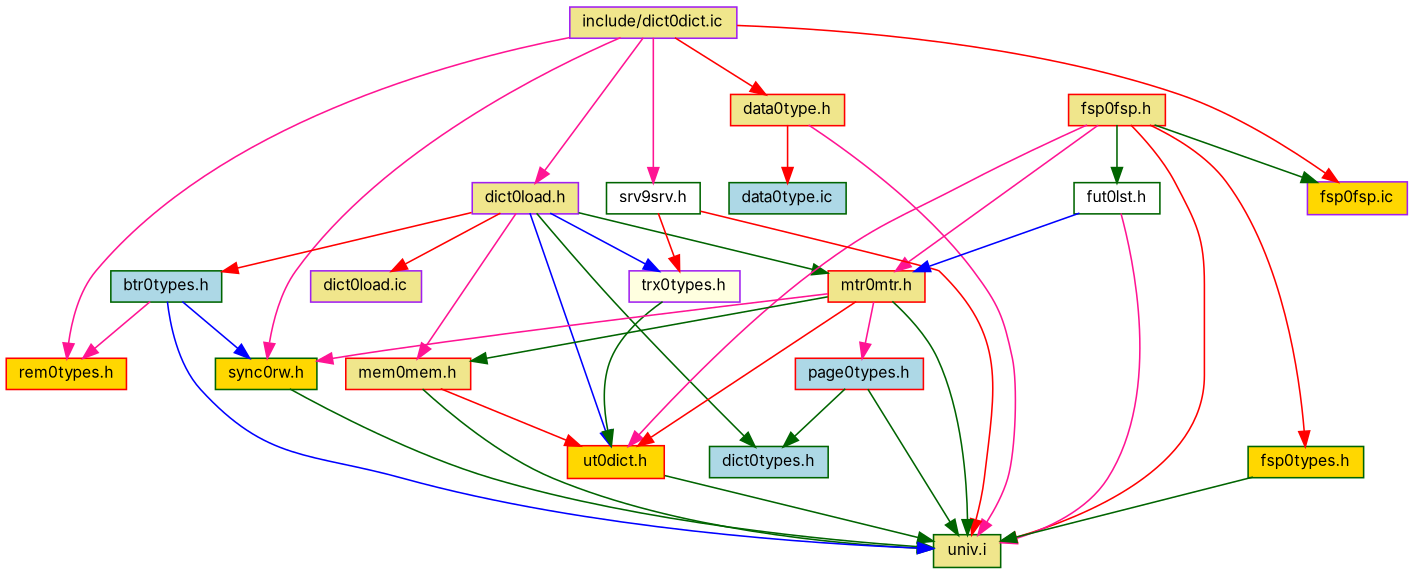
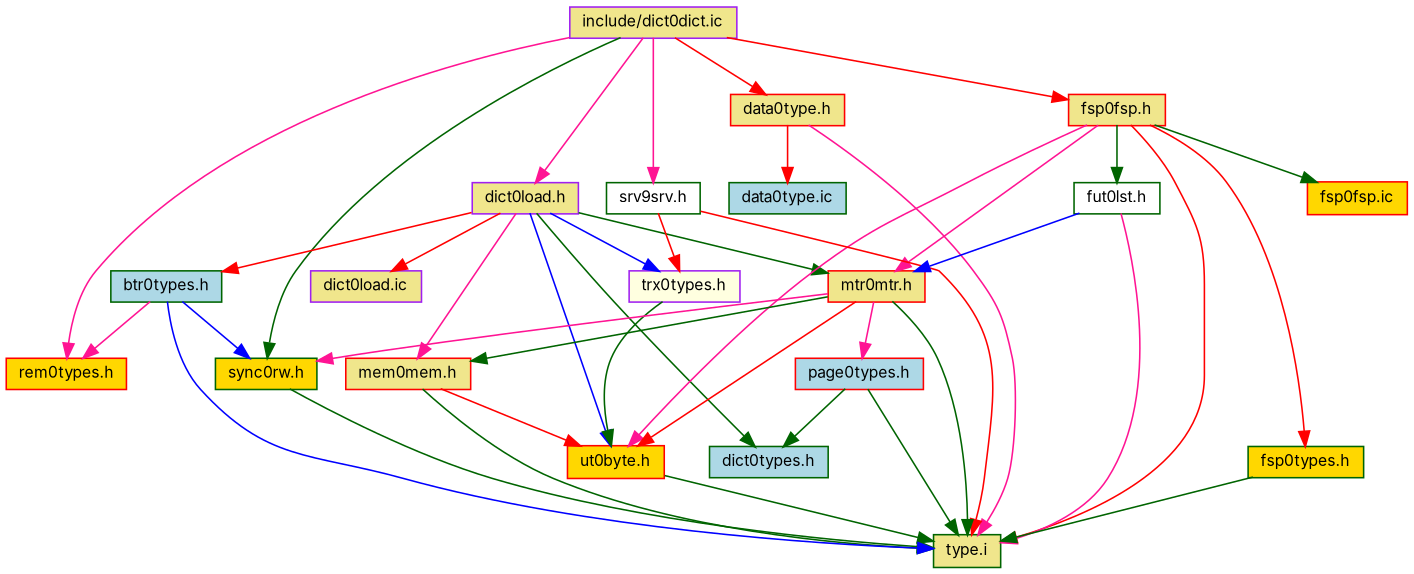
(1043, 59) -> (890, 67)
(412, 157) -> (412, 157)
(1357, 198) -> (1357, 198)
(616, 462) -> (616, 462)
(967, 551) -> (967, 551)
